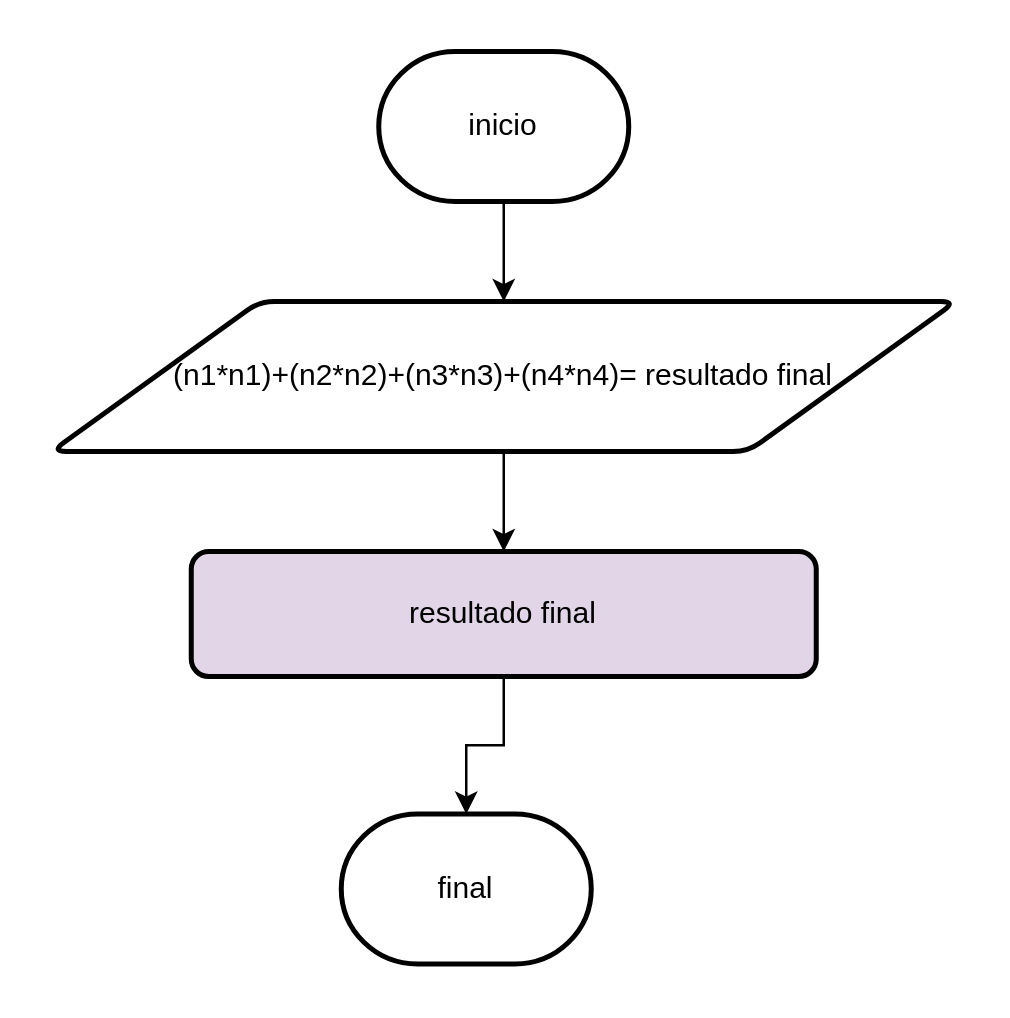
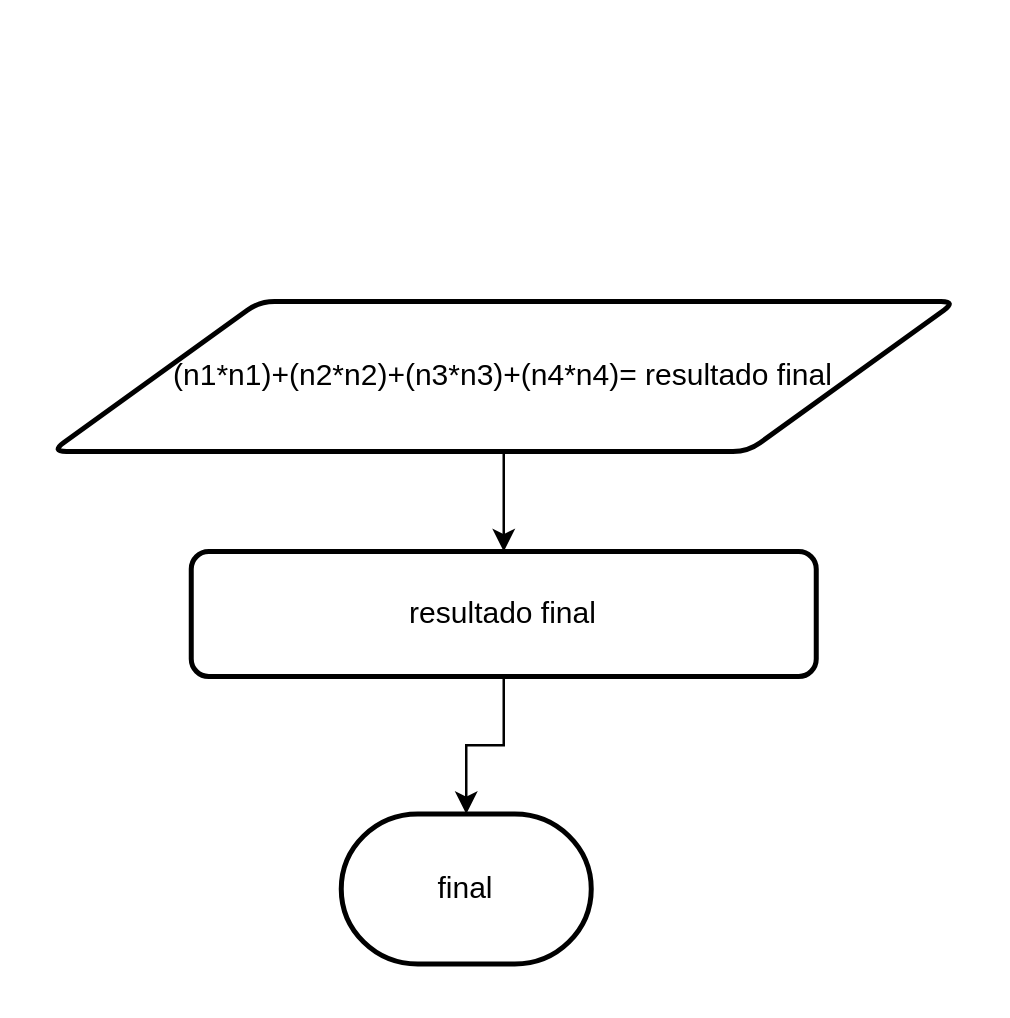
(504, 126) -> none
(504, 243) -> none
(504, 614) -> (504, 614)
